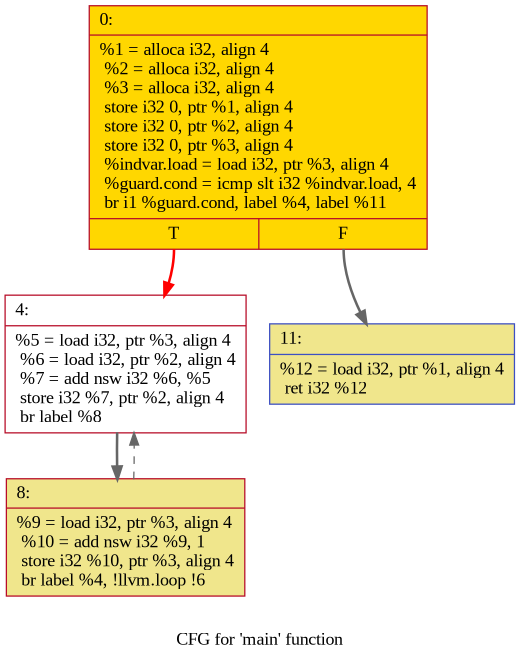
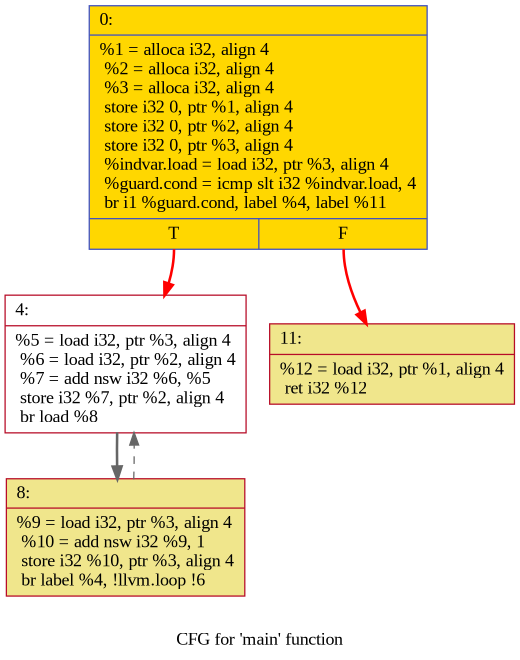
(258, 127) -> (258, 127)
(349, 282) -> (349, 282)
(392, 364) -> (392, 364)
(59, 417) -> (57, 417)
